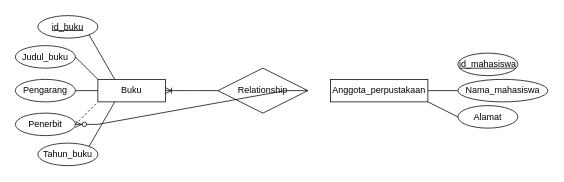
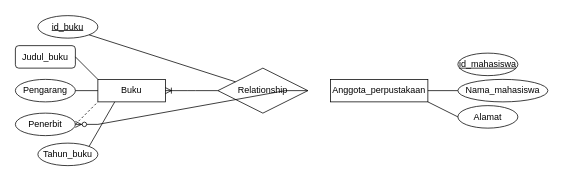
(102, 56) -> (162, 58)
(45, 57) -> (45, 57)
